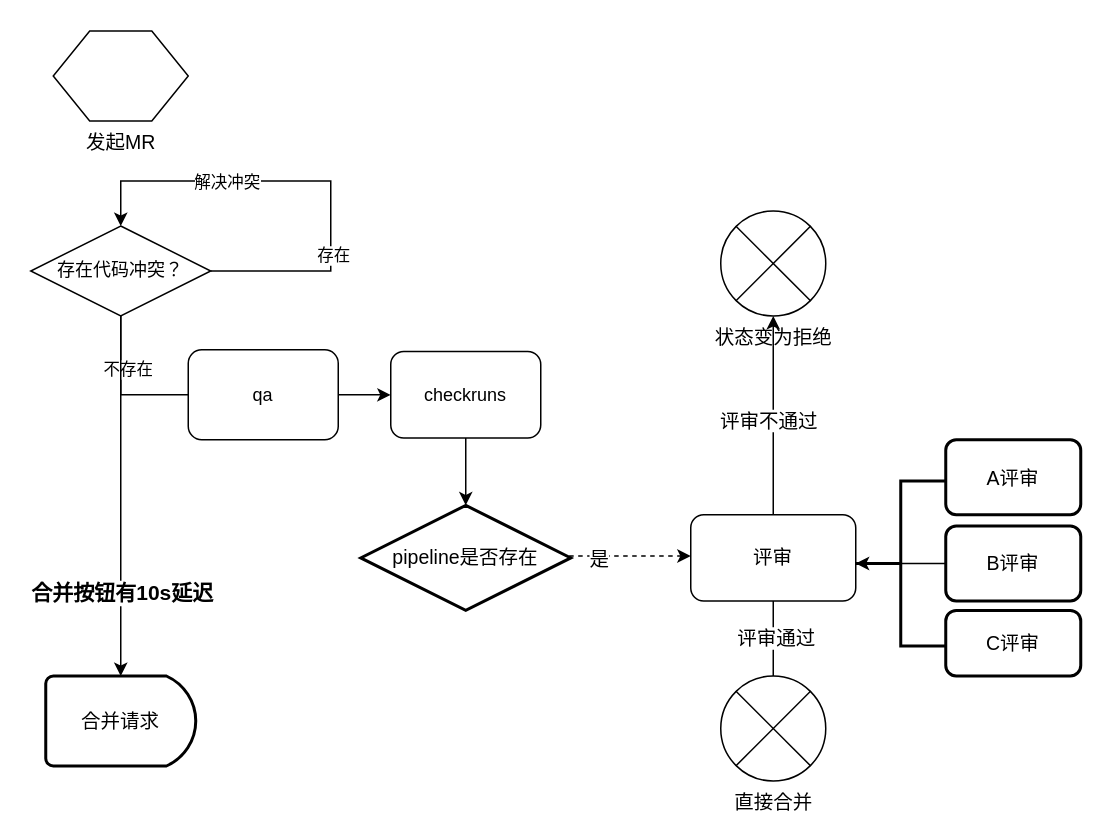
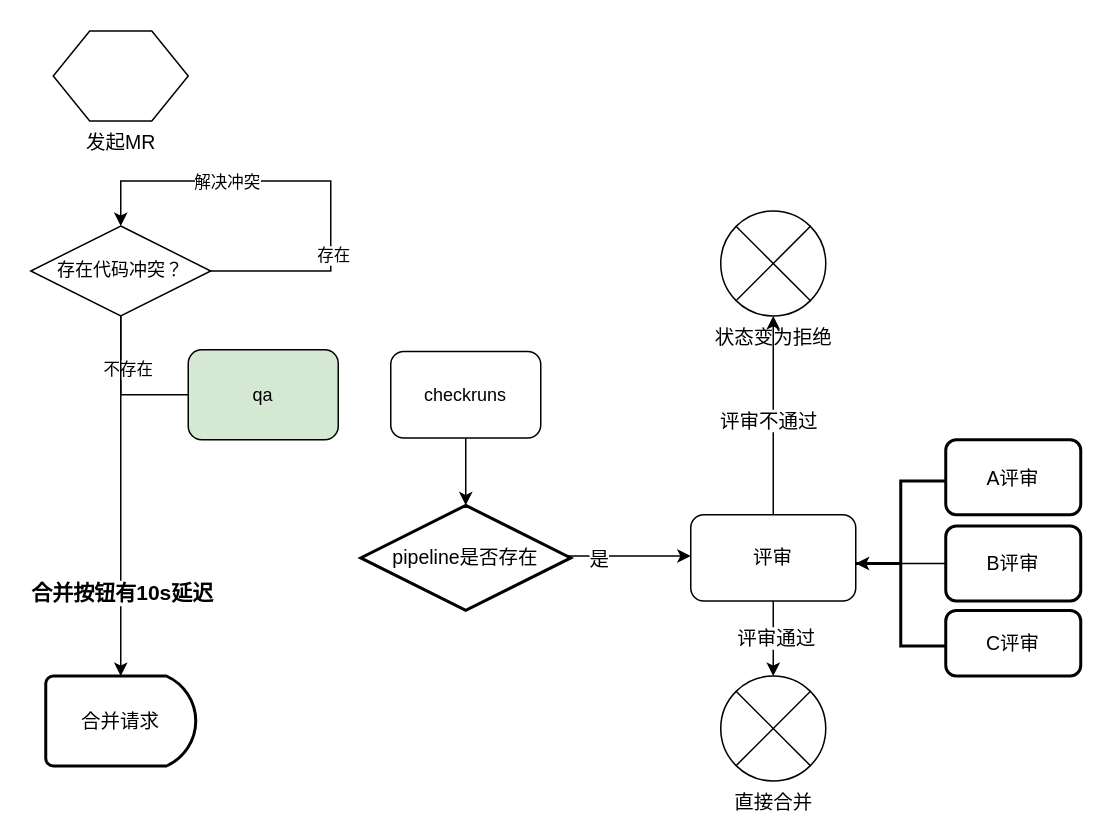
(263, 395) -> (263, 395)
(359, 395) -> none
(642, 556) -> (642, 556)
(773, 668) -> (773, 664)
